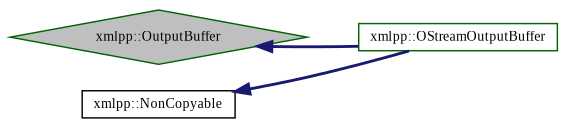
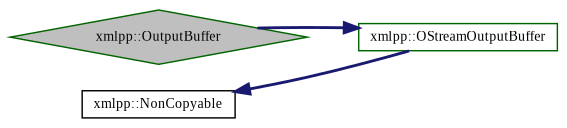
(315, 47) -> (301, 28)
